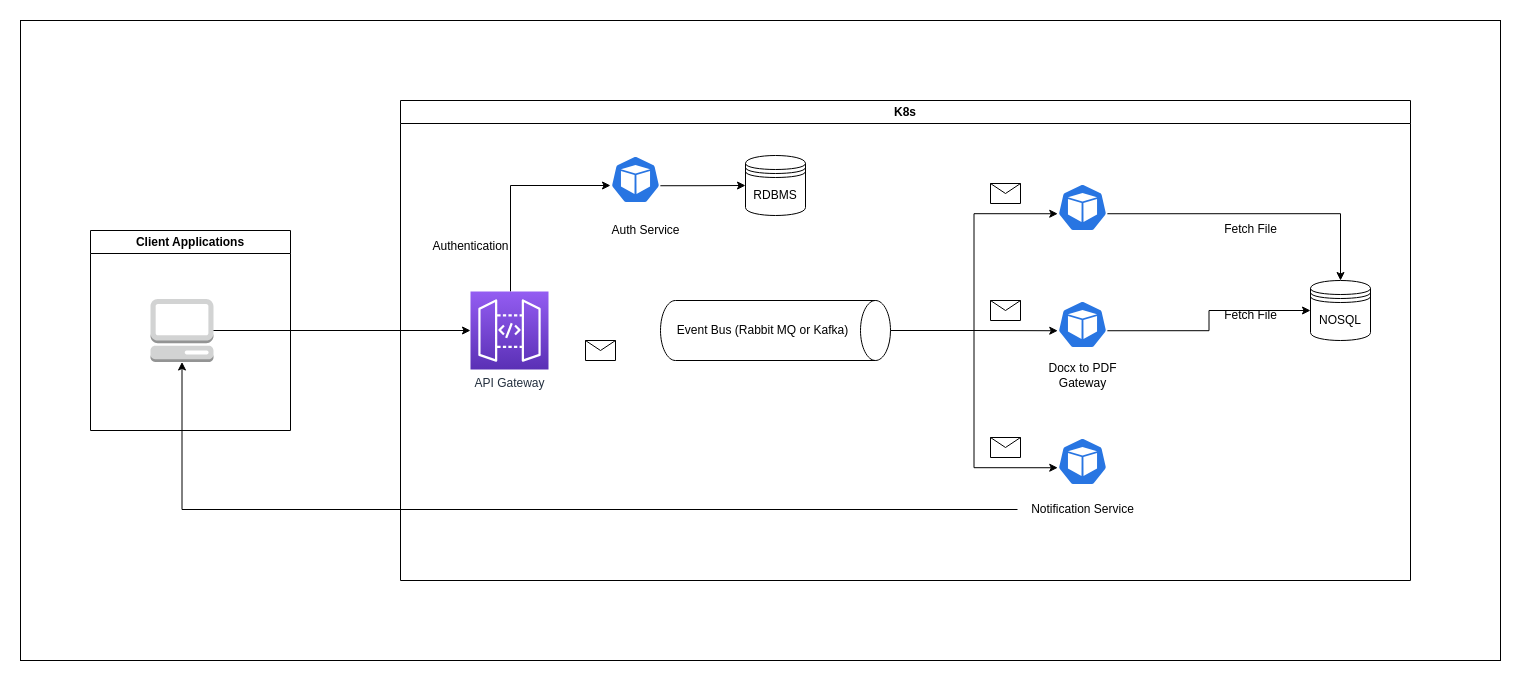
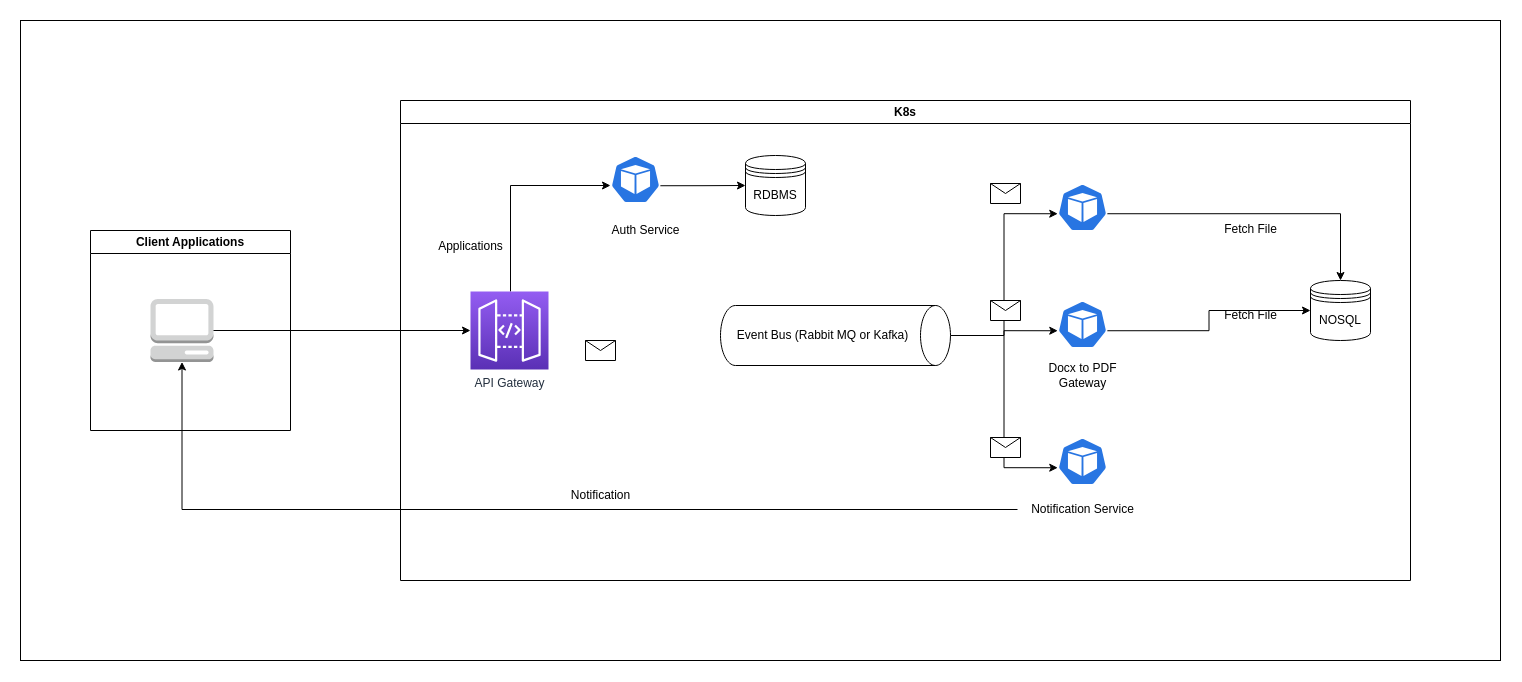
(471, 247) -> (471, 247)
(776, 331) -> (836, 336)
none -> (601, 496)
